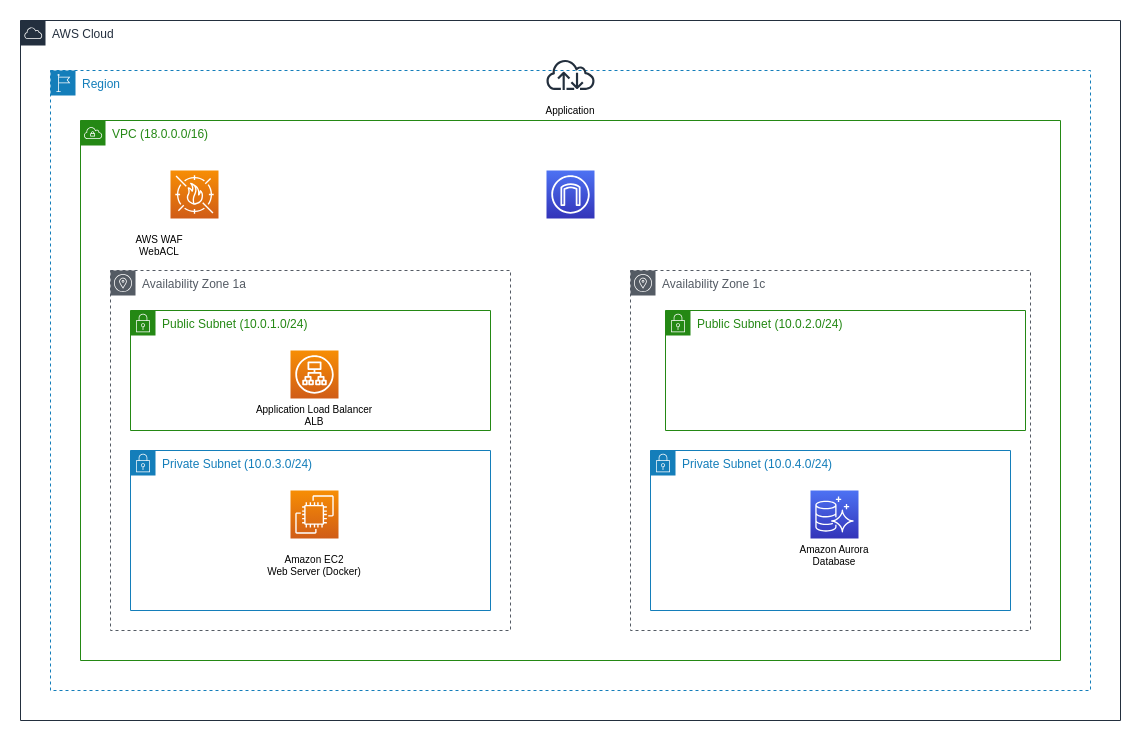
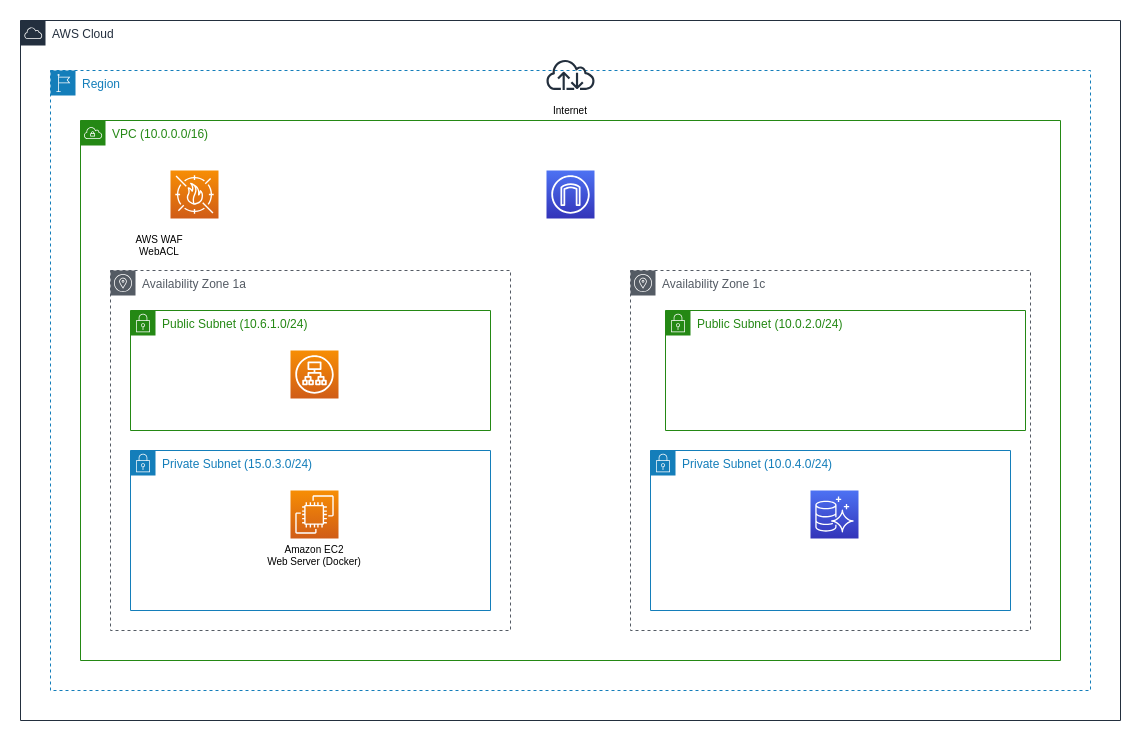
(571, 111) -> (571, 111)
(163, 135) -> (163, 135)
(242, 325) -> (242, 325)
(315, 416) -> none
(247, 465) -> (247, 465)
(835, 556) -> none
(315, 566) -> (315, 556)
